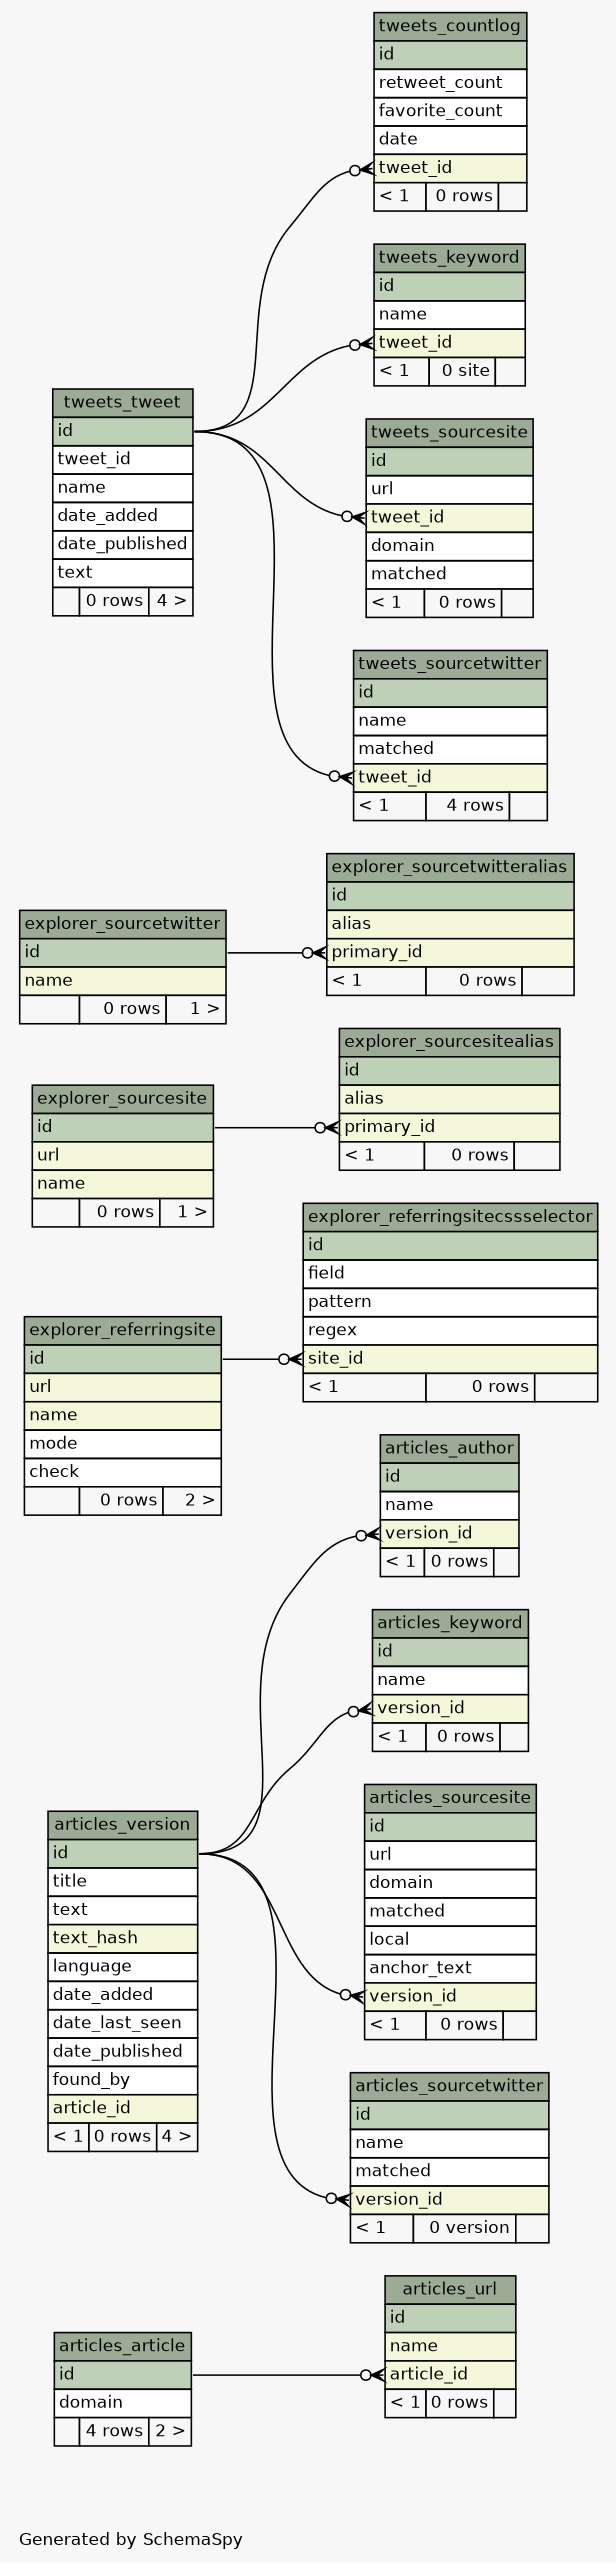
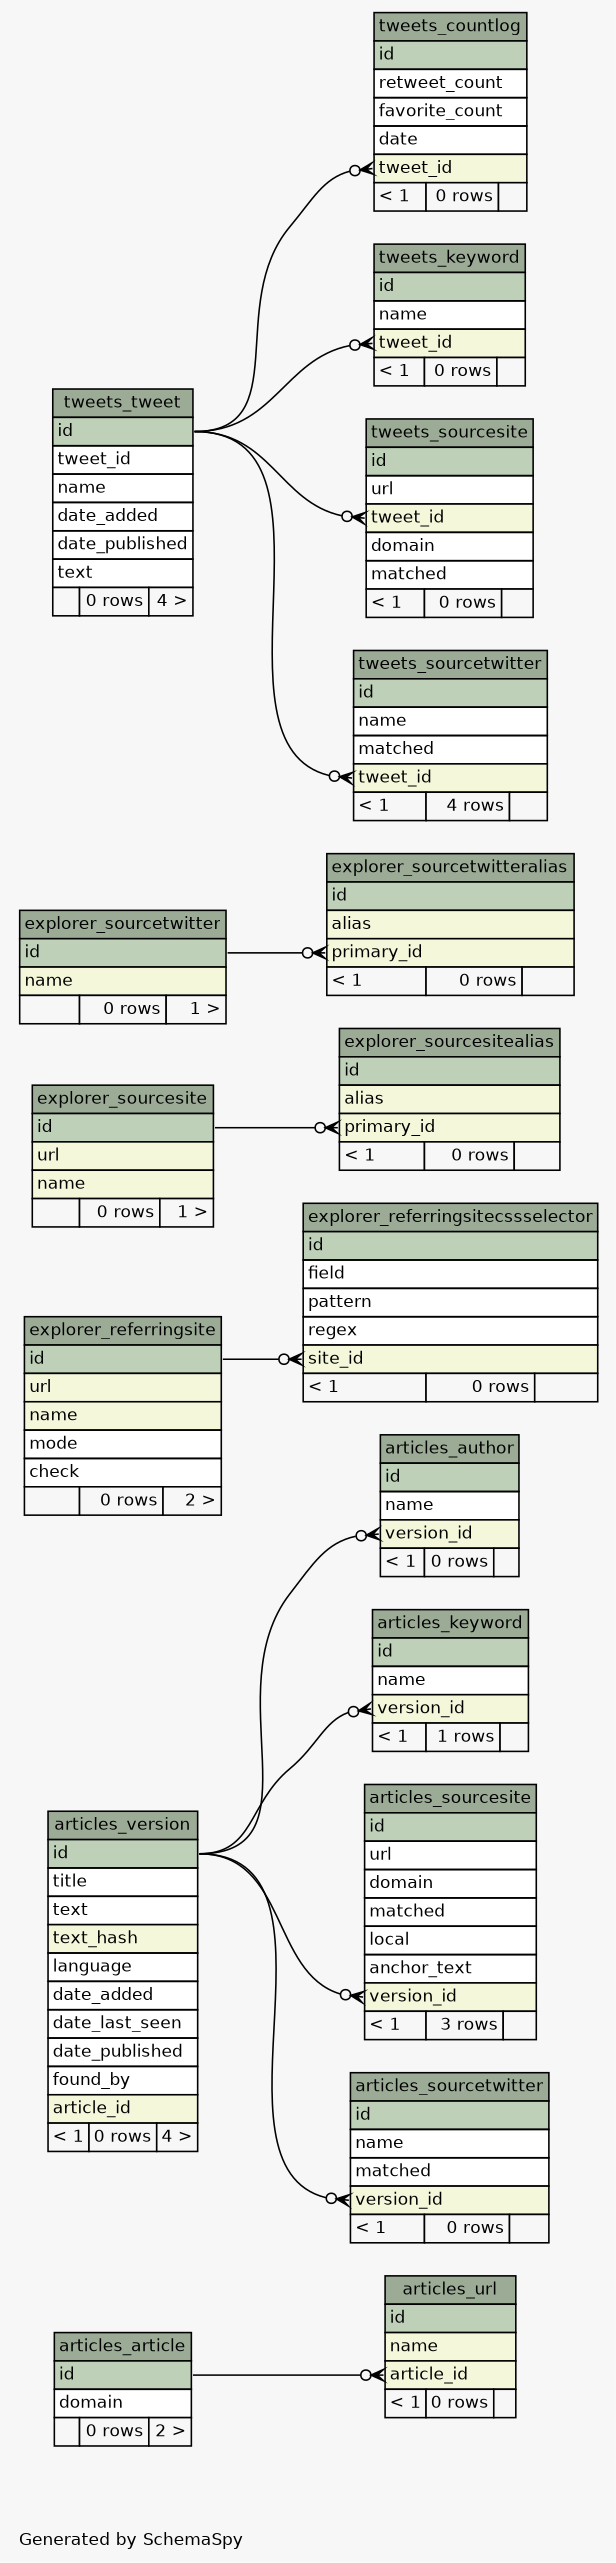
(466, 371) -> (463, 371)
(466, 1736) -> (466, 1736)
(469, 2025) -> (469, 2025)
(470, 2228) -> (476, 2228)
(115, 2431) -> (115, 2431)
